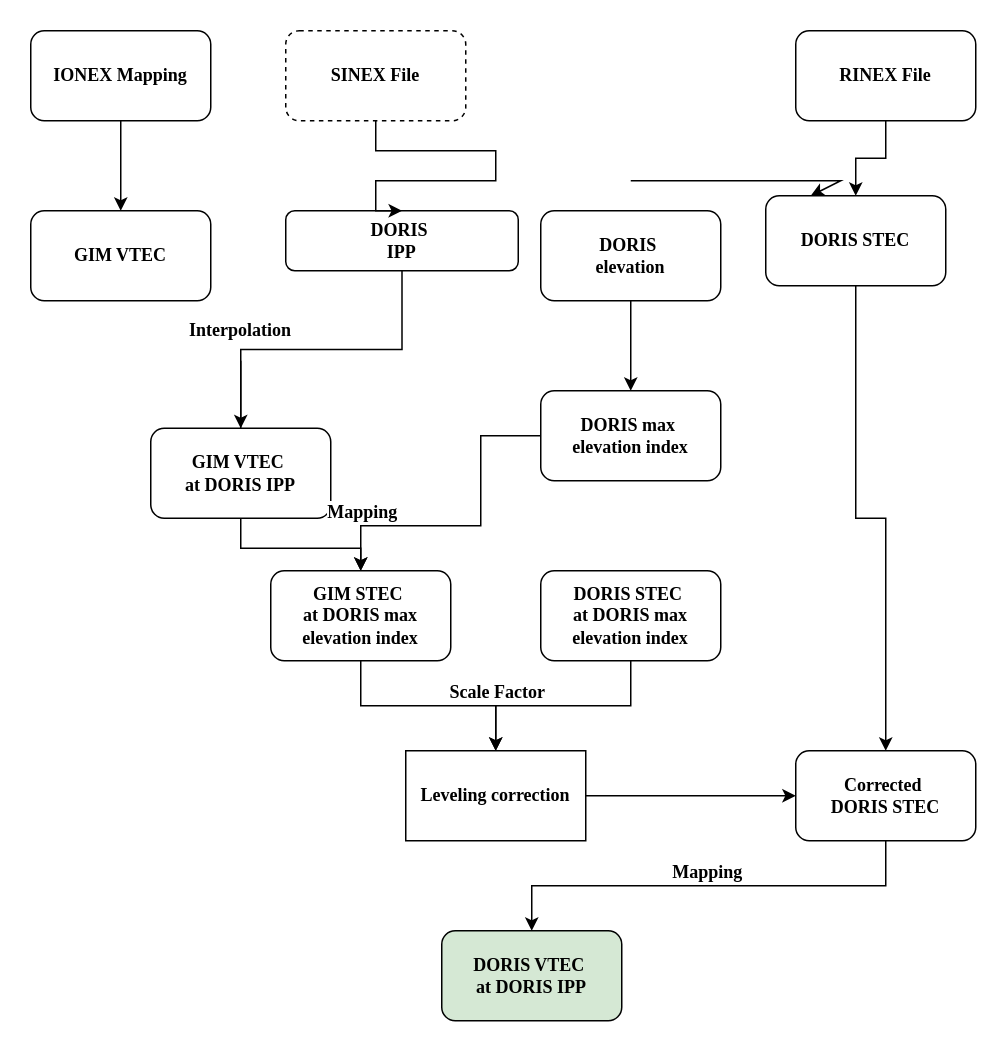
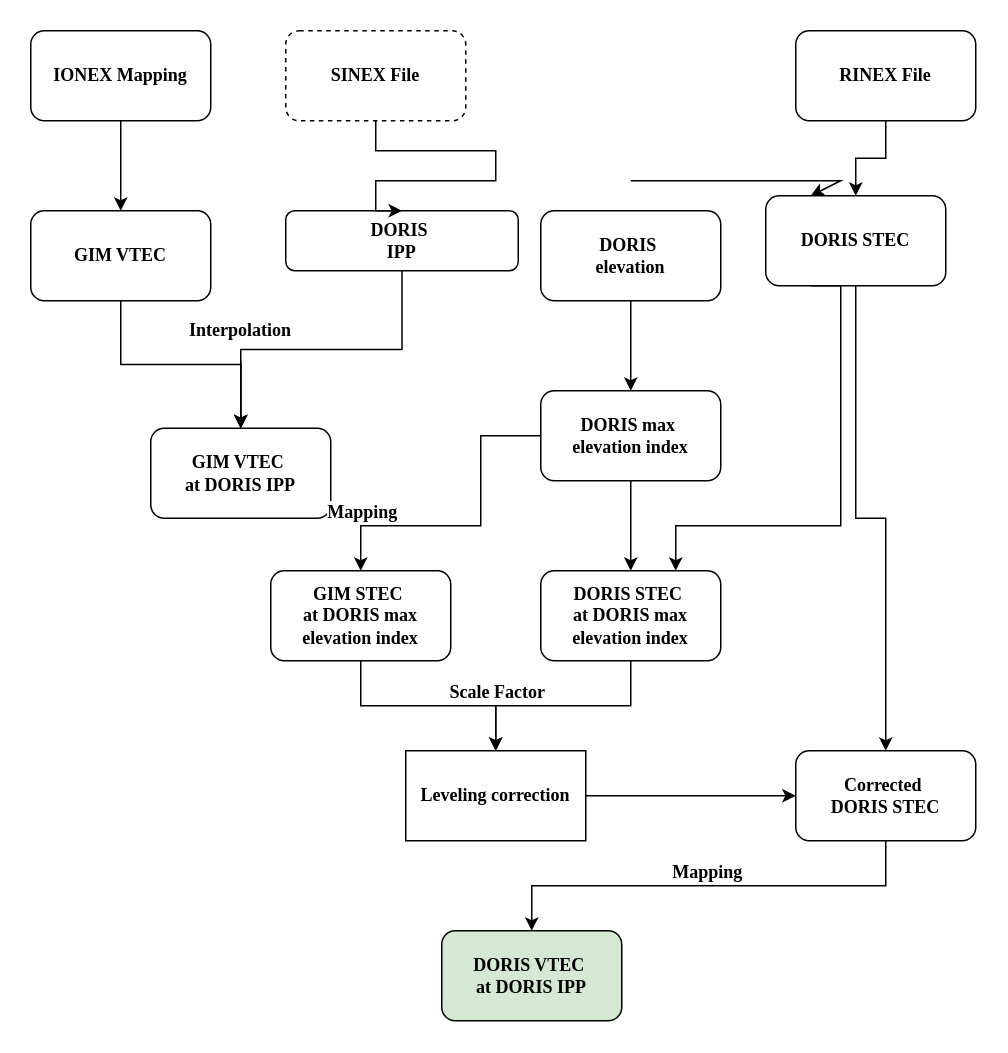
none -> (148, 365)
(241, 423) -> (241, 419)
none -> (841, 504)
none -> (631, 521)
(284, 548) -> none
